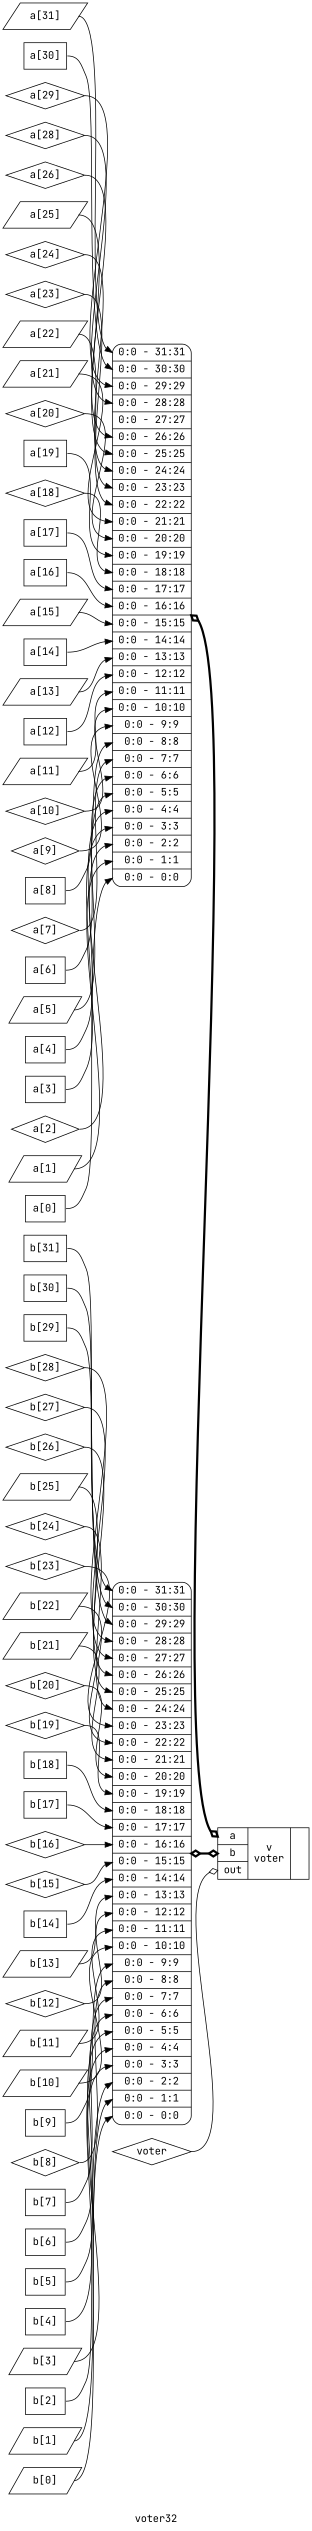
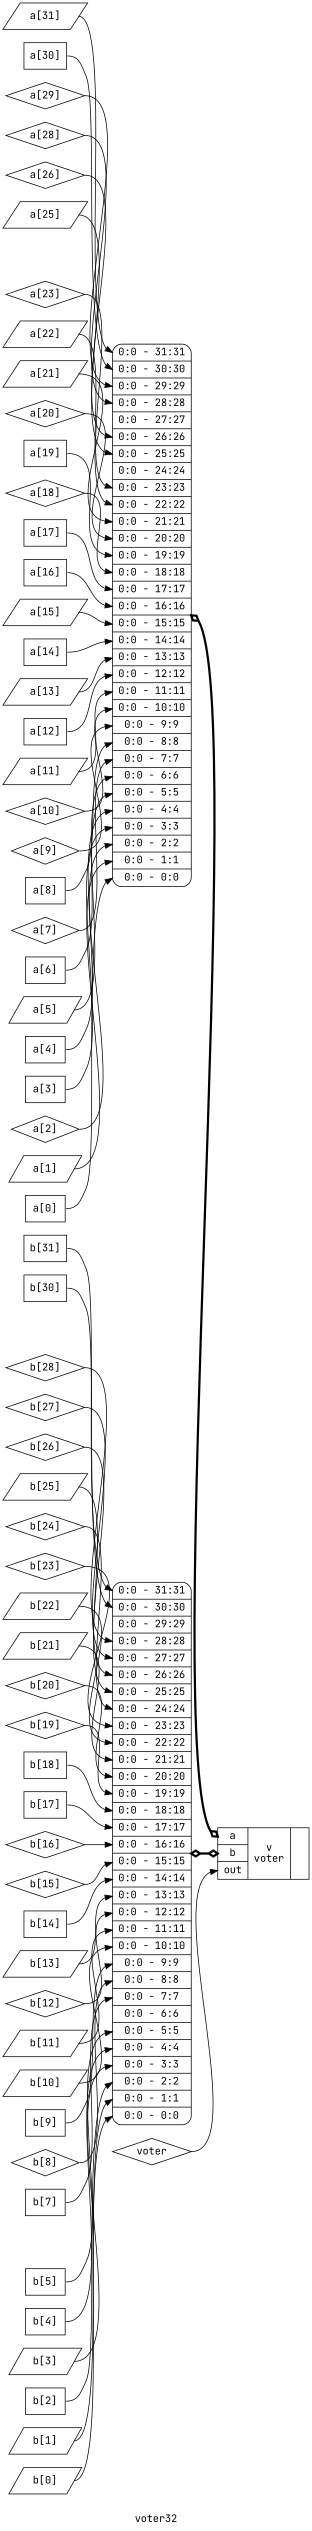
(45, 255) -> none
(45, 1328) -> none
(205, 2014) -> (205, 2014)
(45, 2242) -> none
